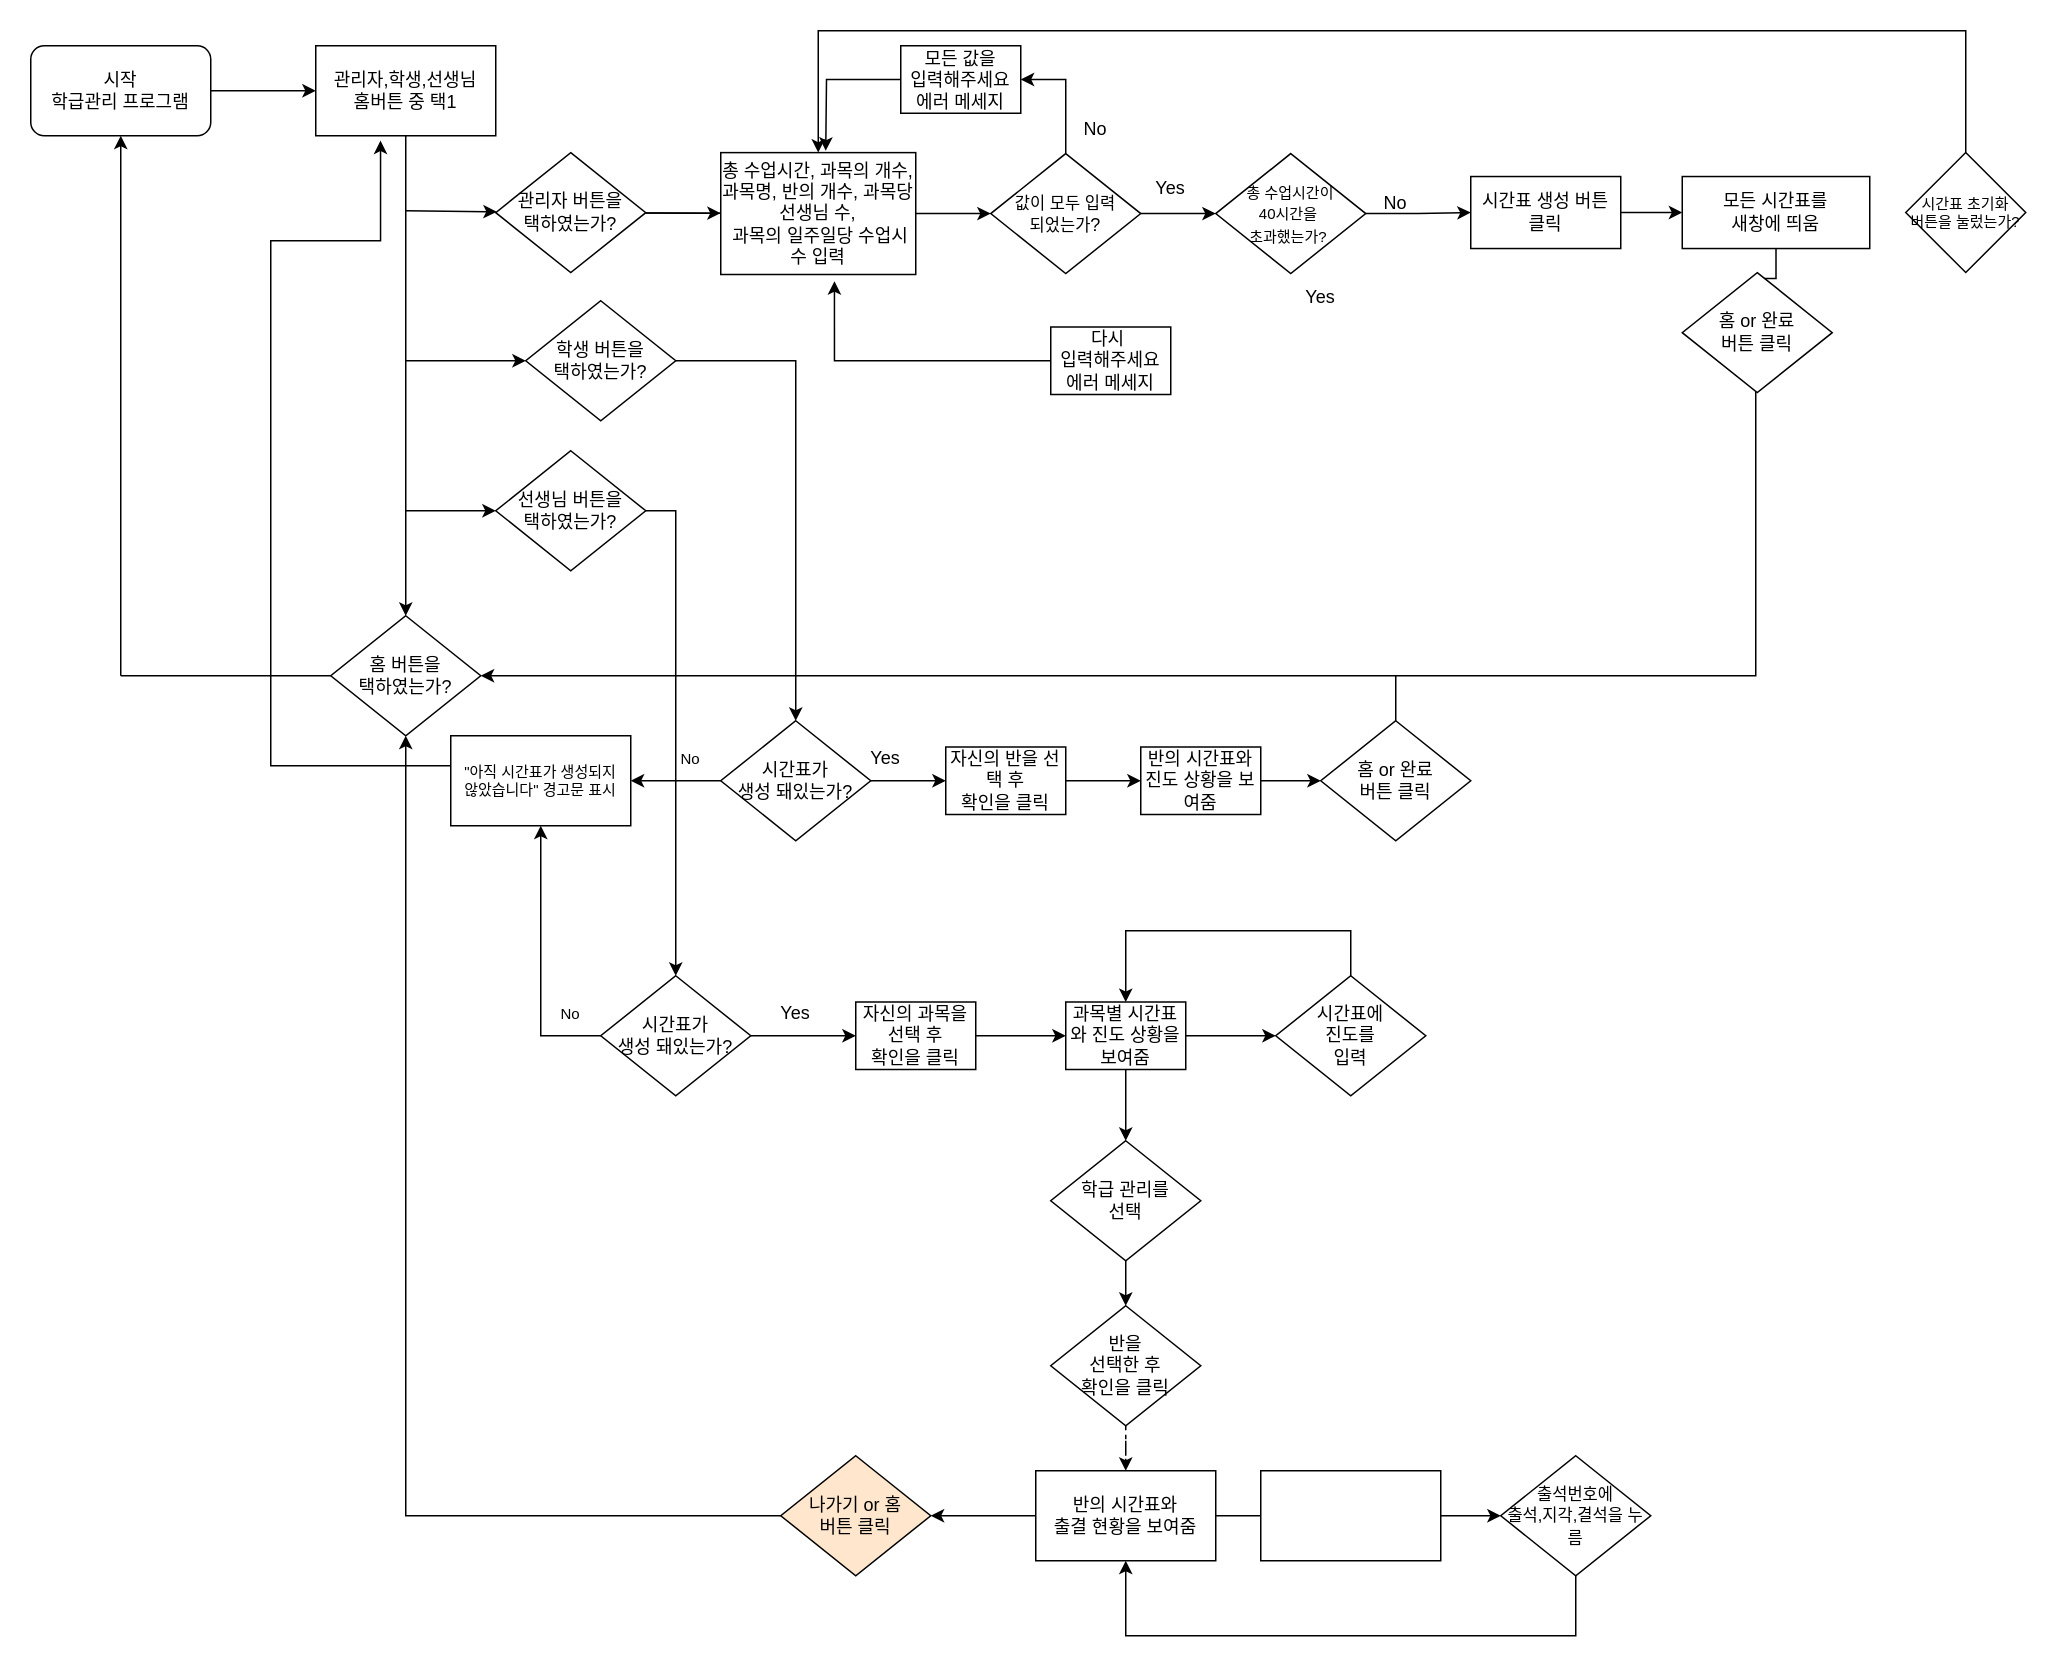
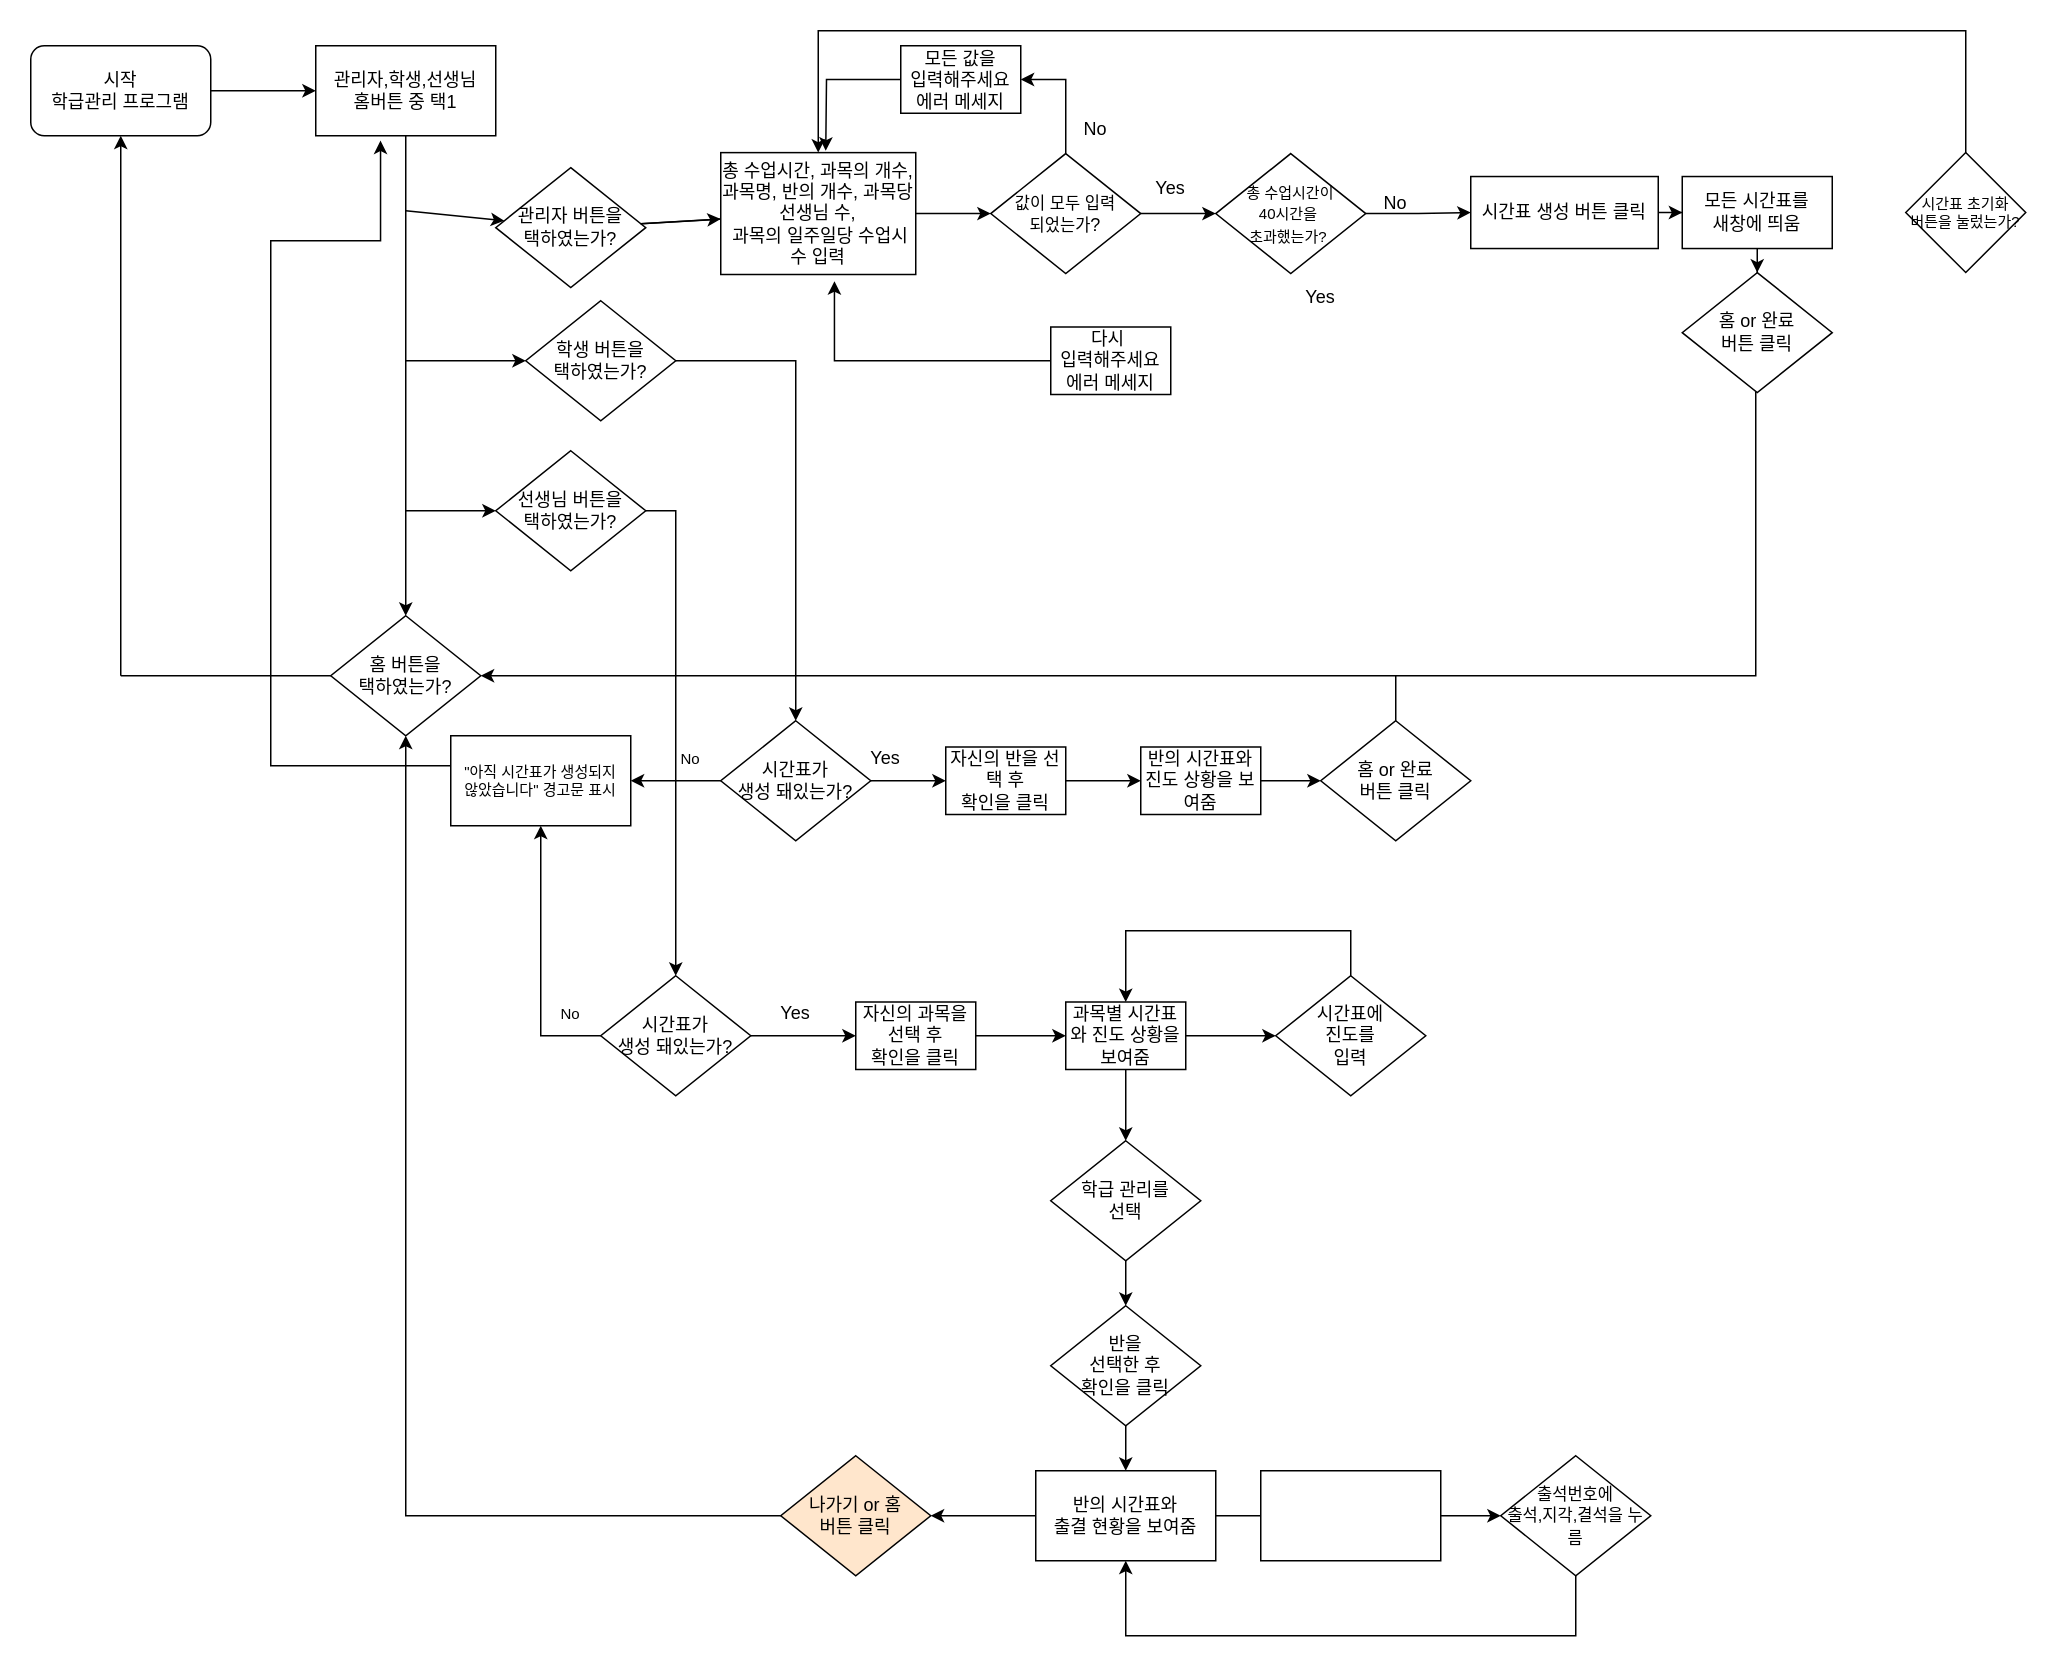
(571, 213) -> (571, 228)
(1546, 213) -> (1565, 213)
(1776, 213) -> (1757, 213)
(1126, 1435) -> (1126, 1435)
